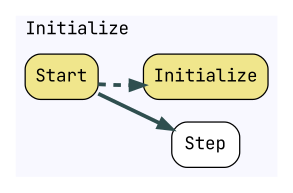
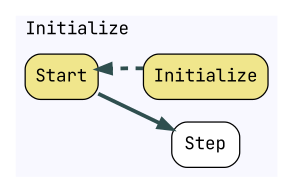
(114, 85) -> (127, 68)
